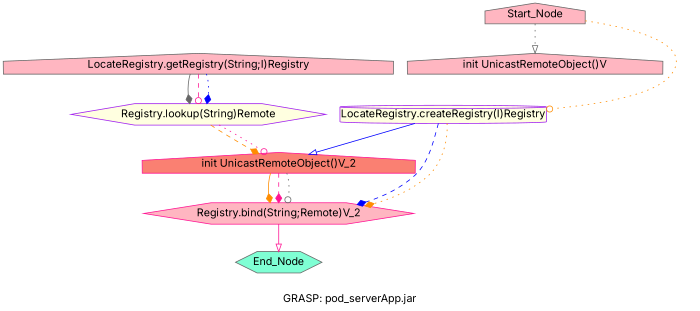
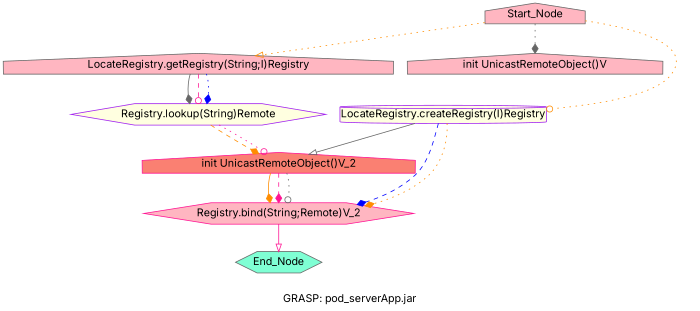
(535, 35) -> (535, 35)
none -> (374, 39)
(366, 138) -> (366, 138)
